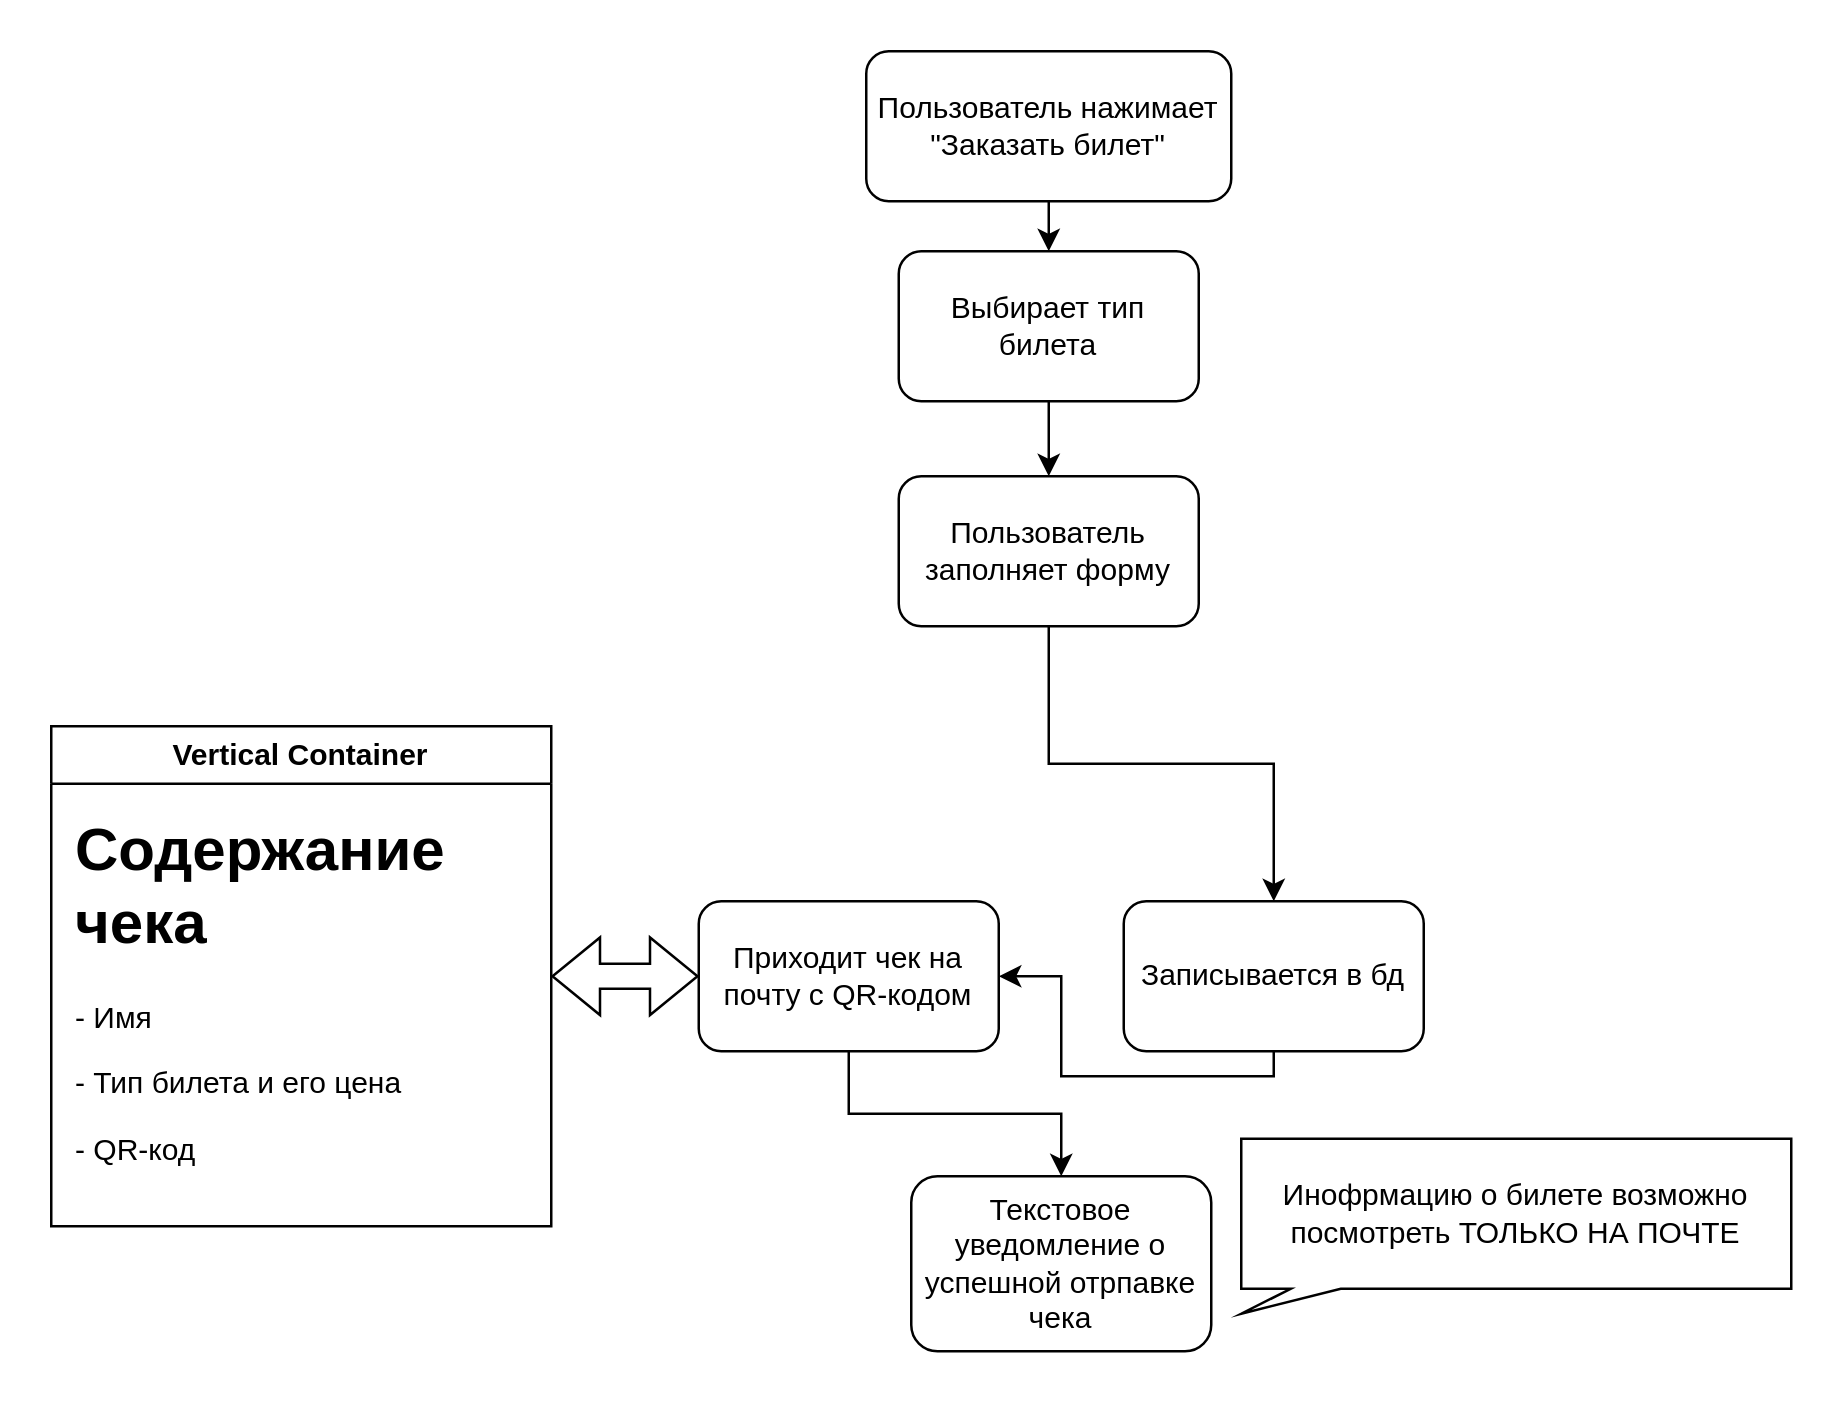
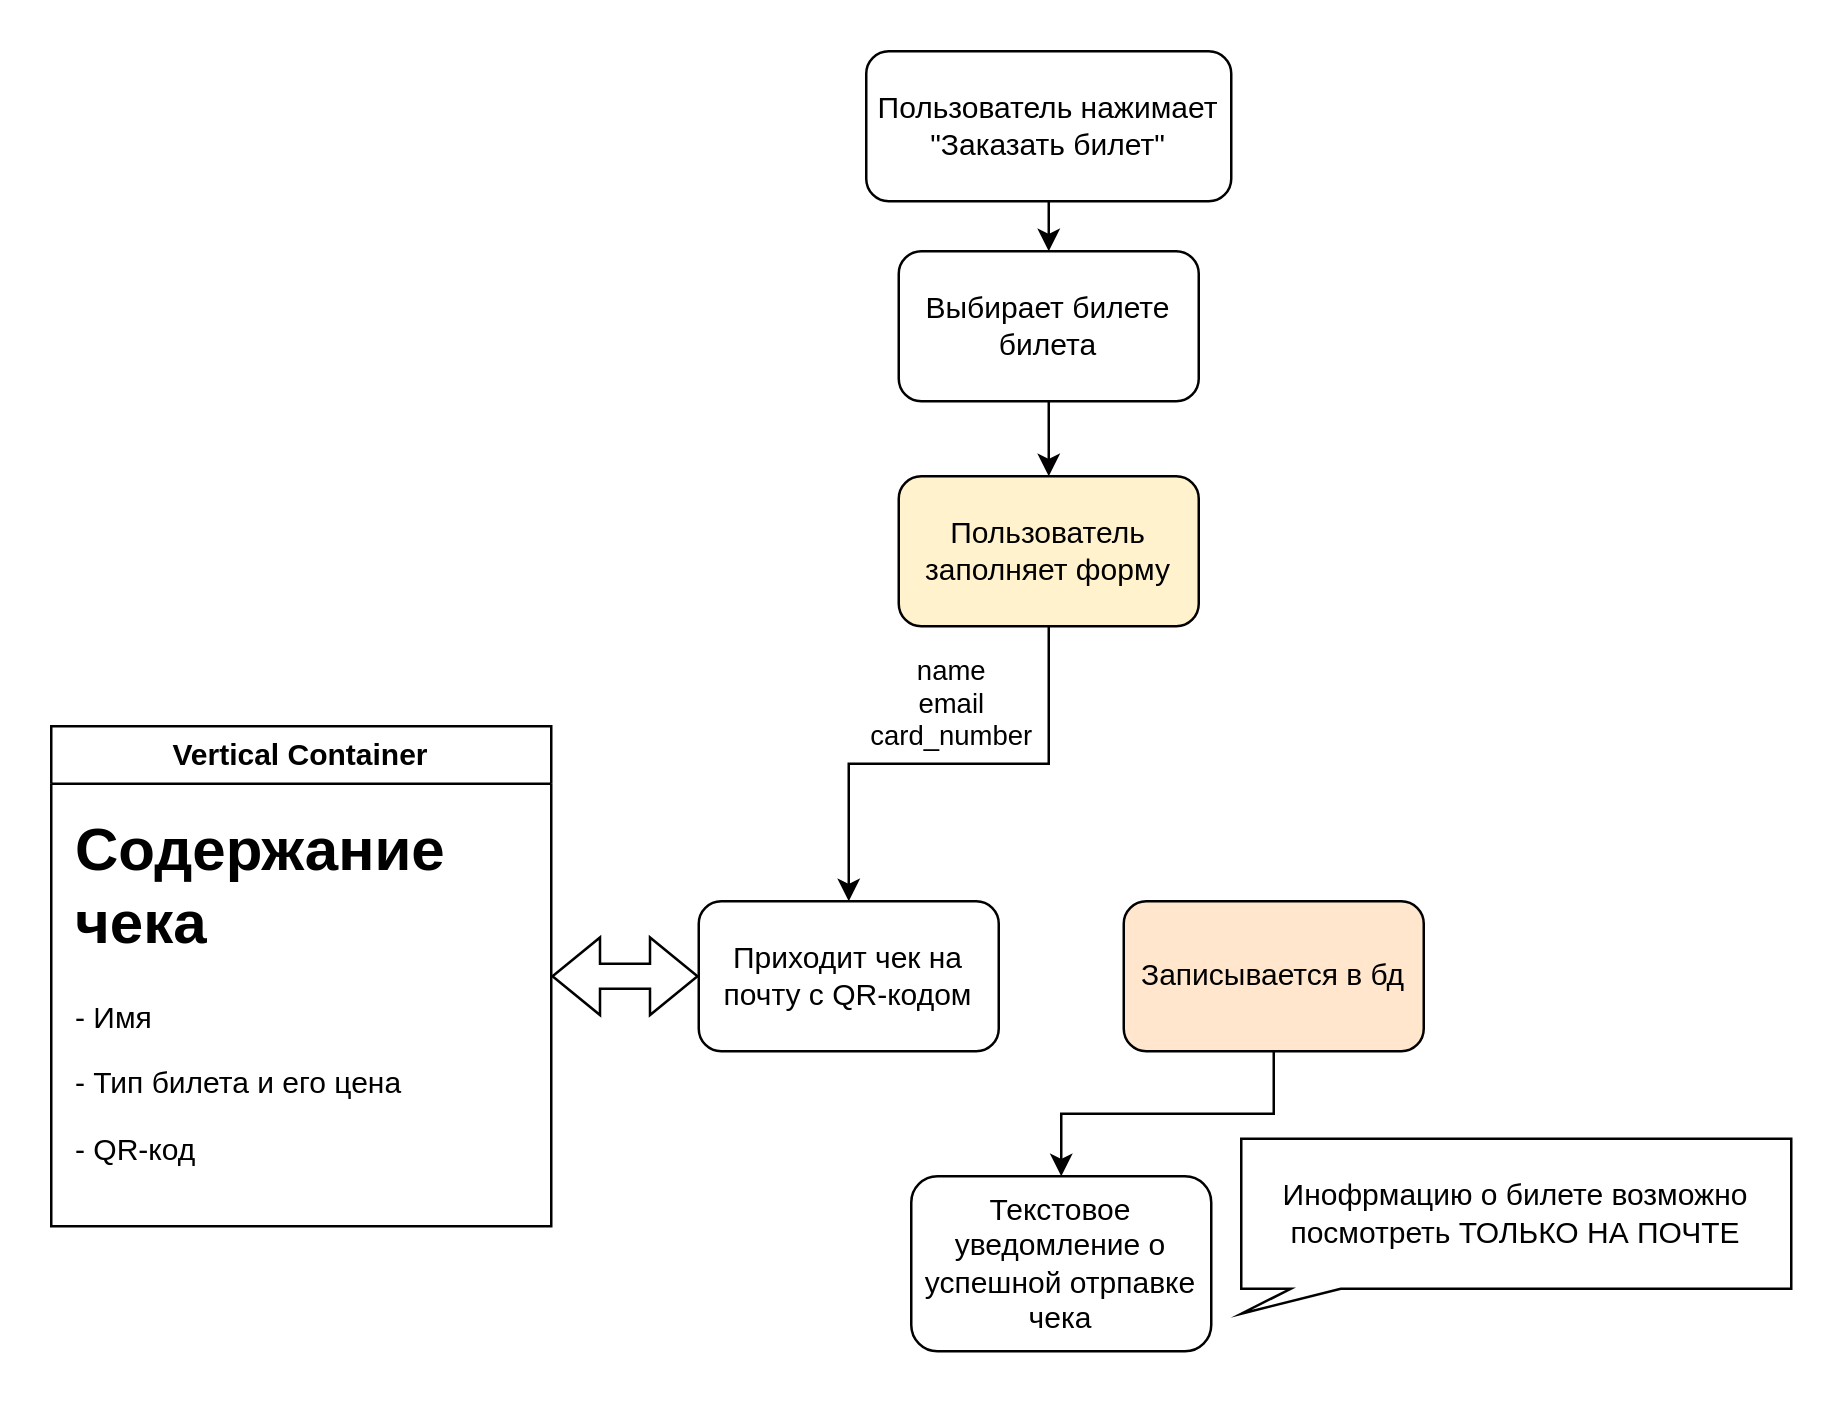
(1049, 326) -> (1049, 326)
(1049, 551) -> (1049, 551)
none -> (888, 764)
(1222, 764) -> none
(1274, 976) -> (1274, 976)
(1094, 1076) -> (1189, 1114)
(922, 1114) -> none
